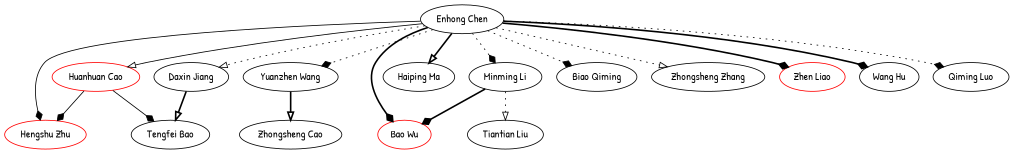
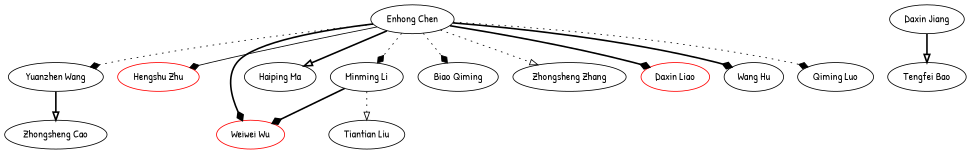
(325, 43) -> none
(96, 77) -> none
(812, 77) -> (675, 77)
(404, 135) -> (251, 135)
